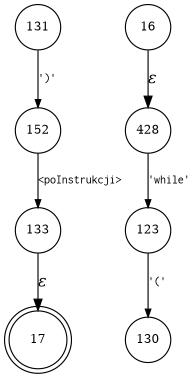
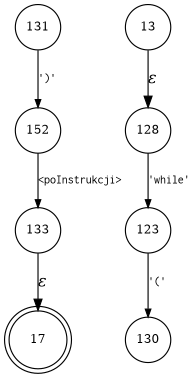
(148, 27) -> (148, 27)
(148, 130) -> (148, 130)
